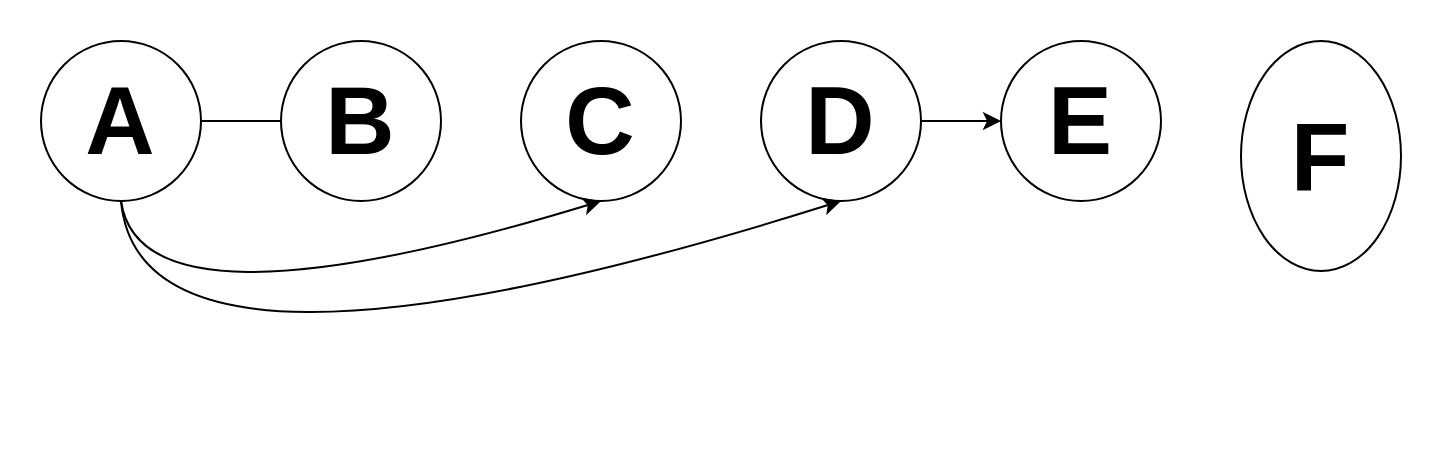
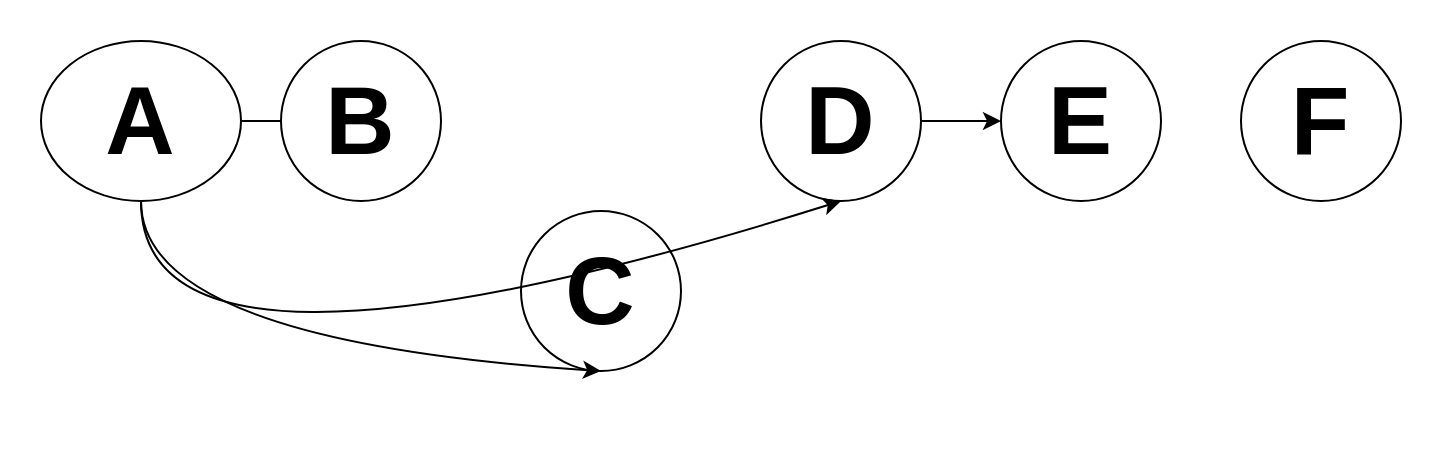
(121, 121) -> (141, 121)
(601, 121) -> (601, 291)
(1321, 156) -> (1321, 121)
